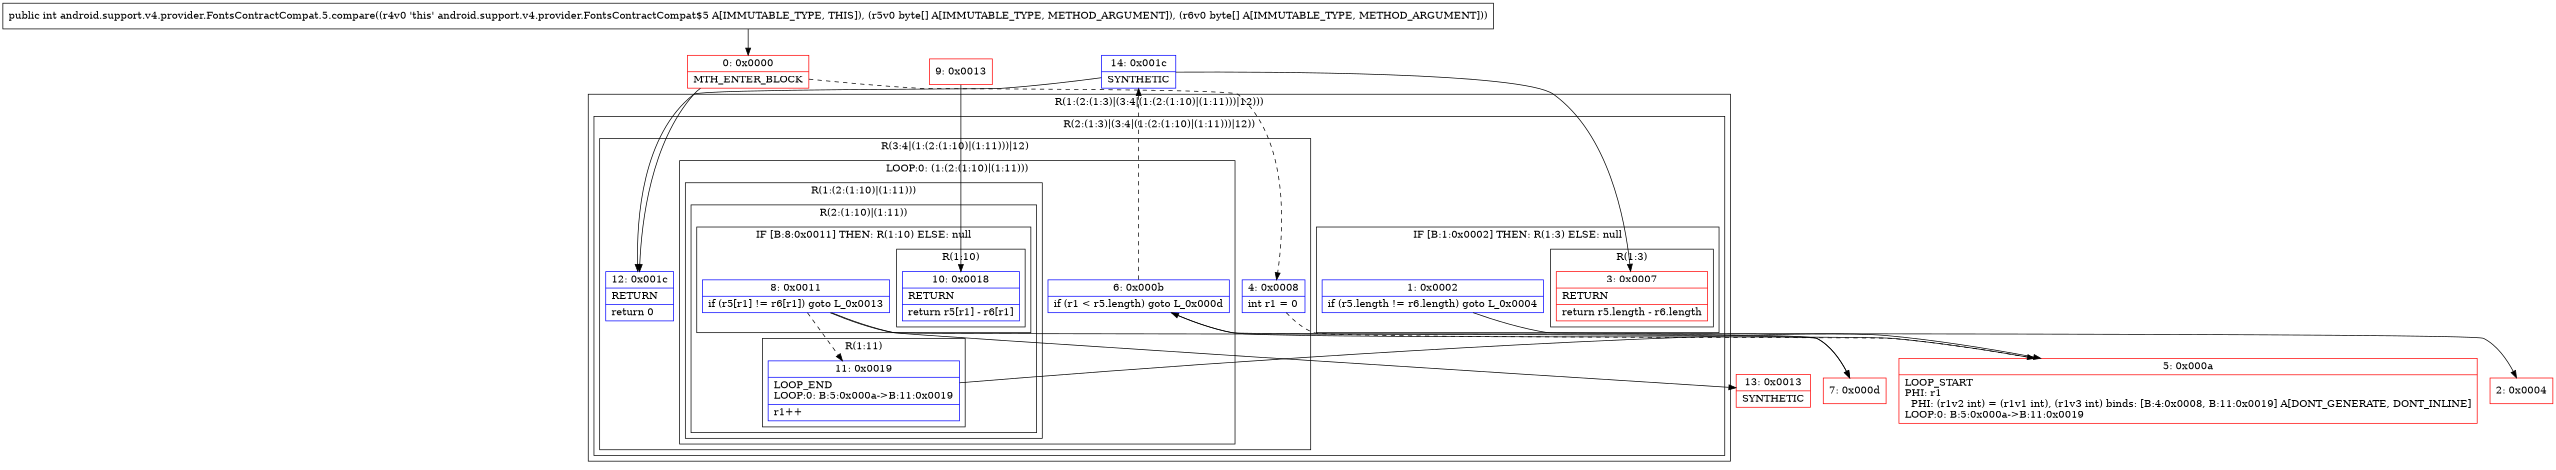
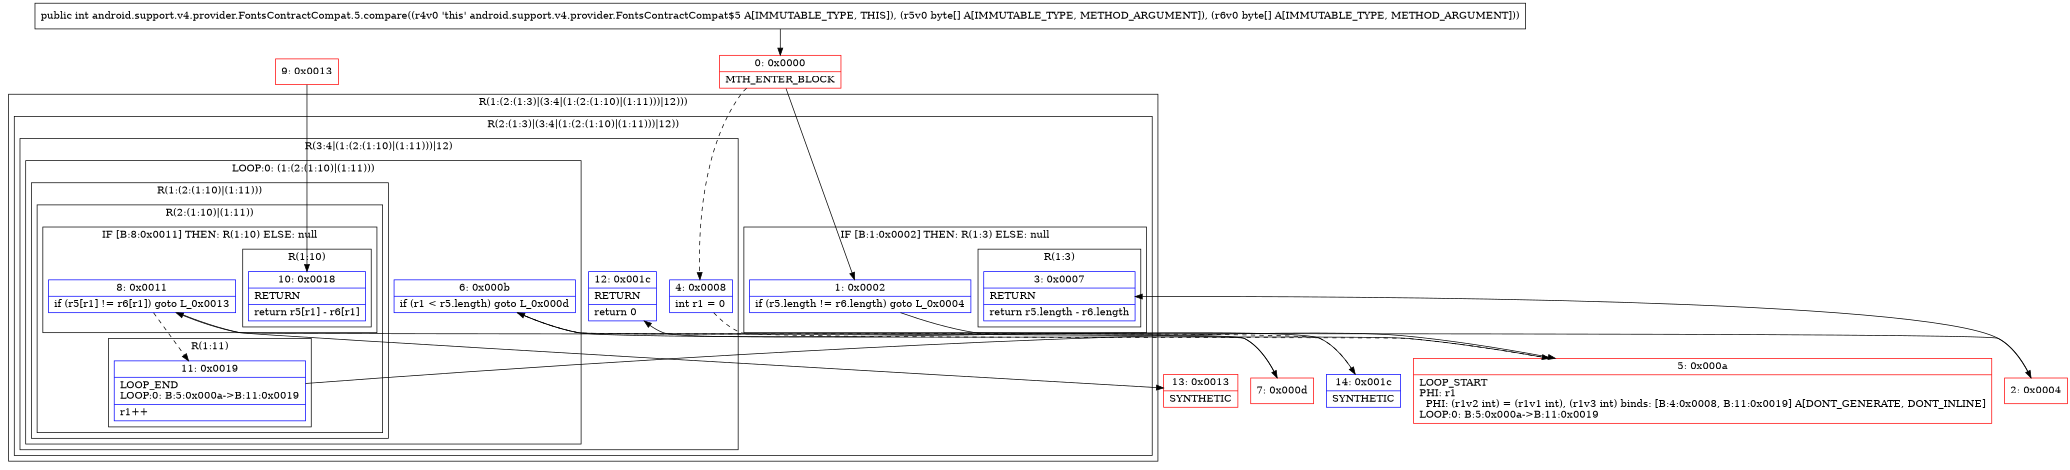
(1461, 79) -> (1598, 302)
(655, 171) -> (819, 181)
(1632, 296) -> (1059, 296)
(1215, 334) -> (543, 334)
